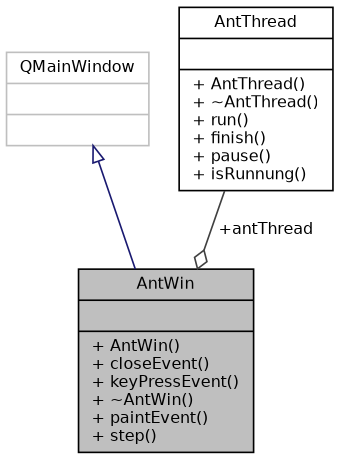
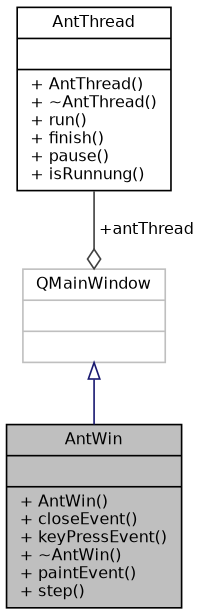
(214, 221) -> (94, 220)
